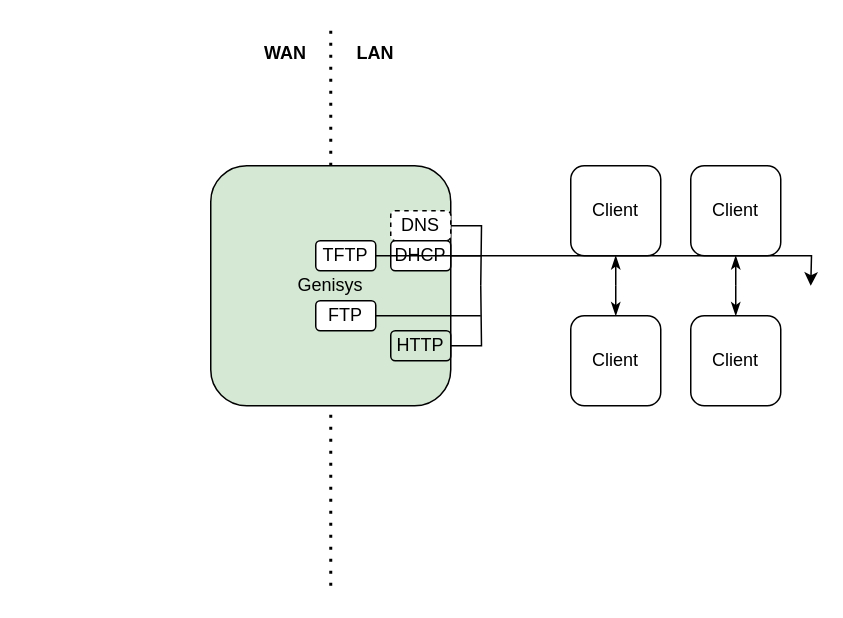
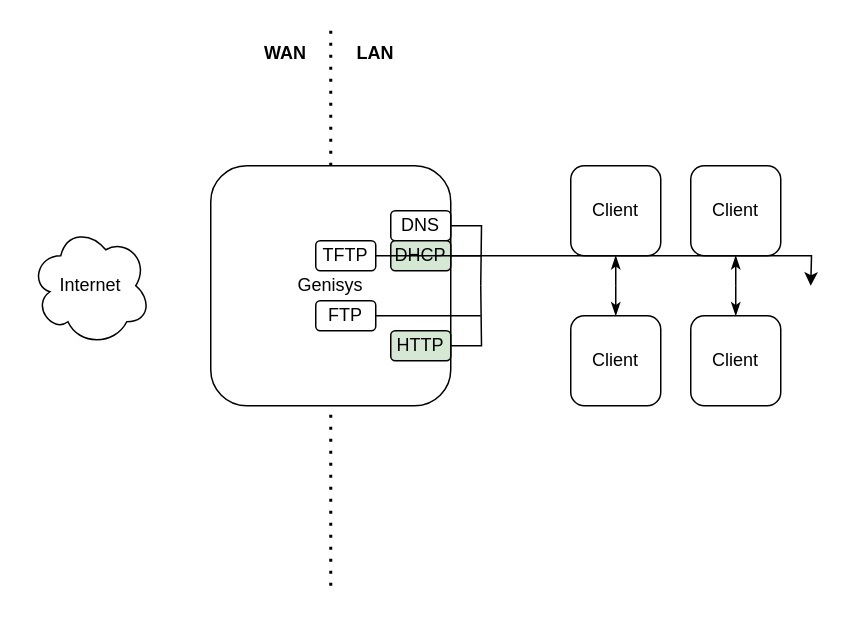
(421, 226) -> (421, 226)
(421, 256) -> (421, 256)
none -> (91, 286)
(331, 286) -> (331, 286)
